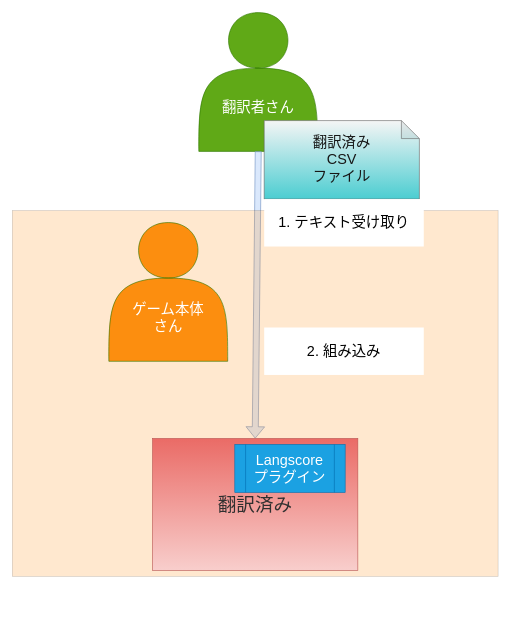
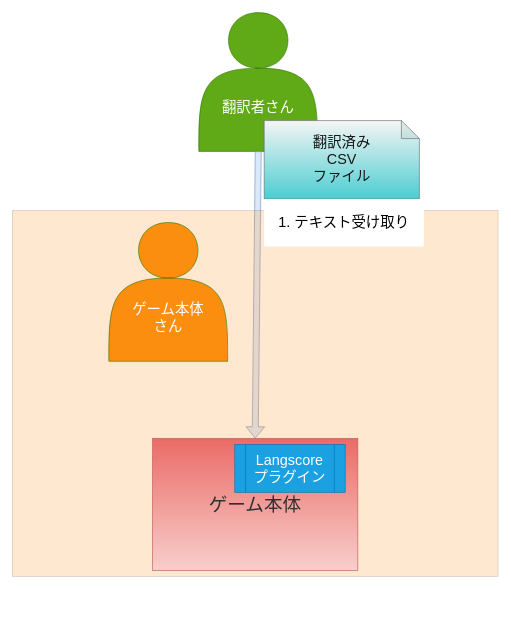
(344, 351) -> none
(255, 504) -> (255, 504)
